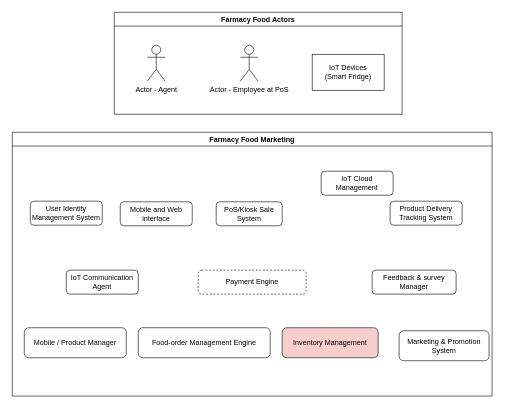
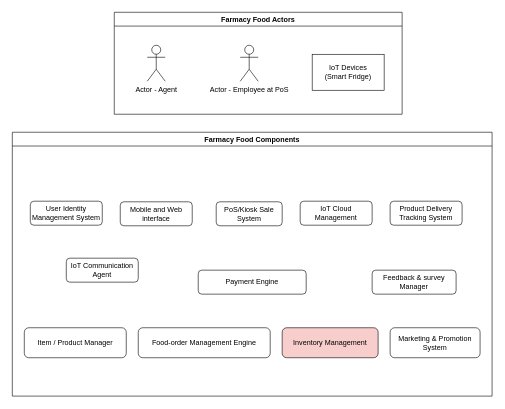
(252, 140) -> (252, 140)
(357, 183) -> (336, 213)
(102, 282) -> (102, 270)
(252, 282) -> (252, 282)
(75, 343) -> (75, 343)
(444, 346) -> (435, 343)
